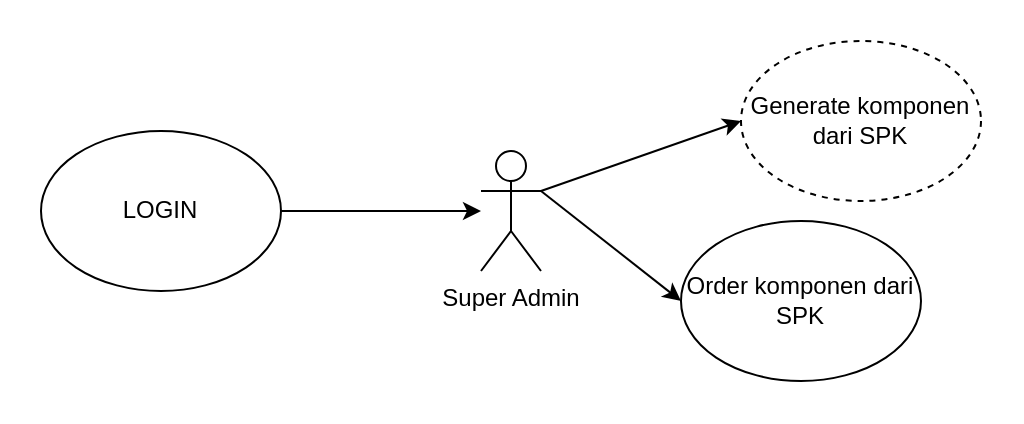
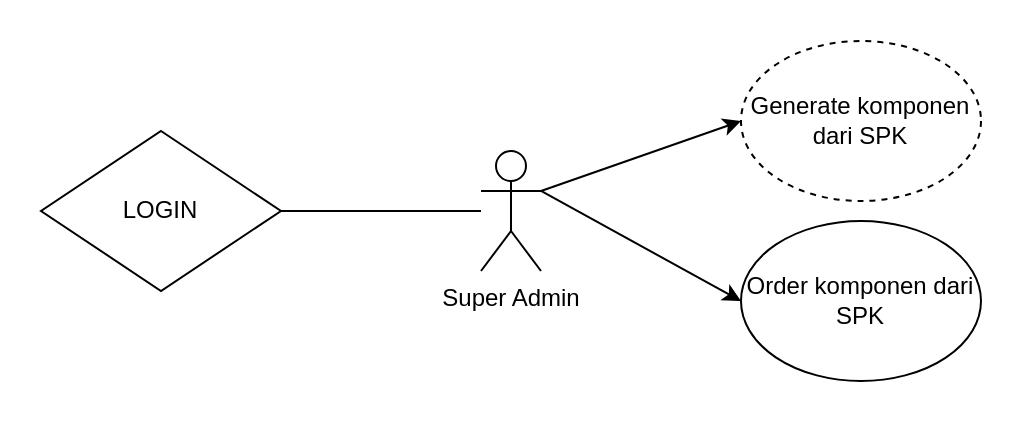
(161, 211) -> (161, 211)
(466, 211) -> (472, 211)
(801, 301) -> (861, 301)
